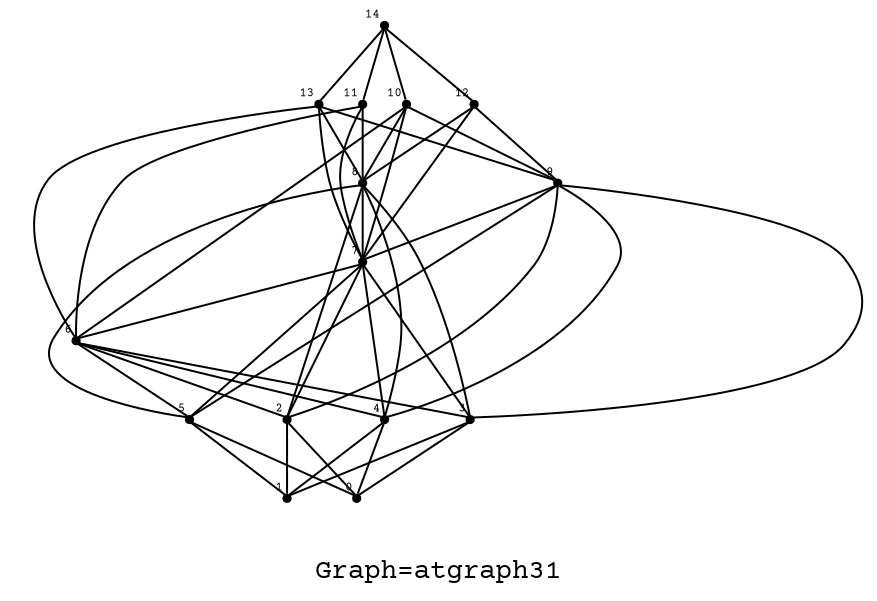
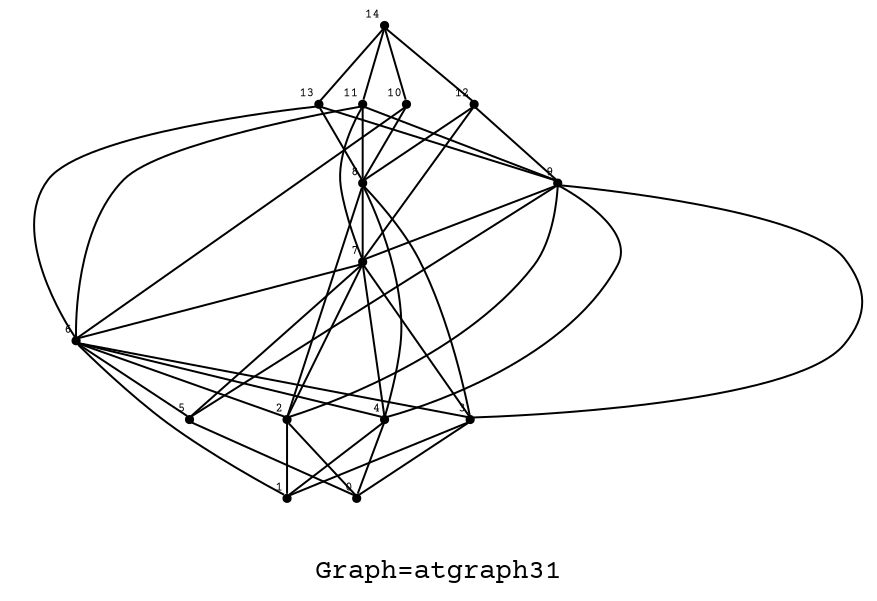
(482, 144) -> (460, 144)
(323, 147) -> none
(385, 183) -> none
(115, 275) -> none
(238, 459) -> (175, 428)
